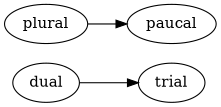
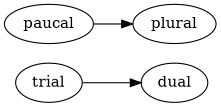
(102, 24) -> (108, 24)
(103, 83) -> (106, 83)
